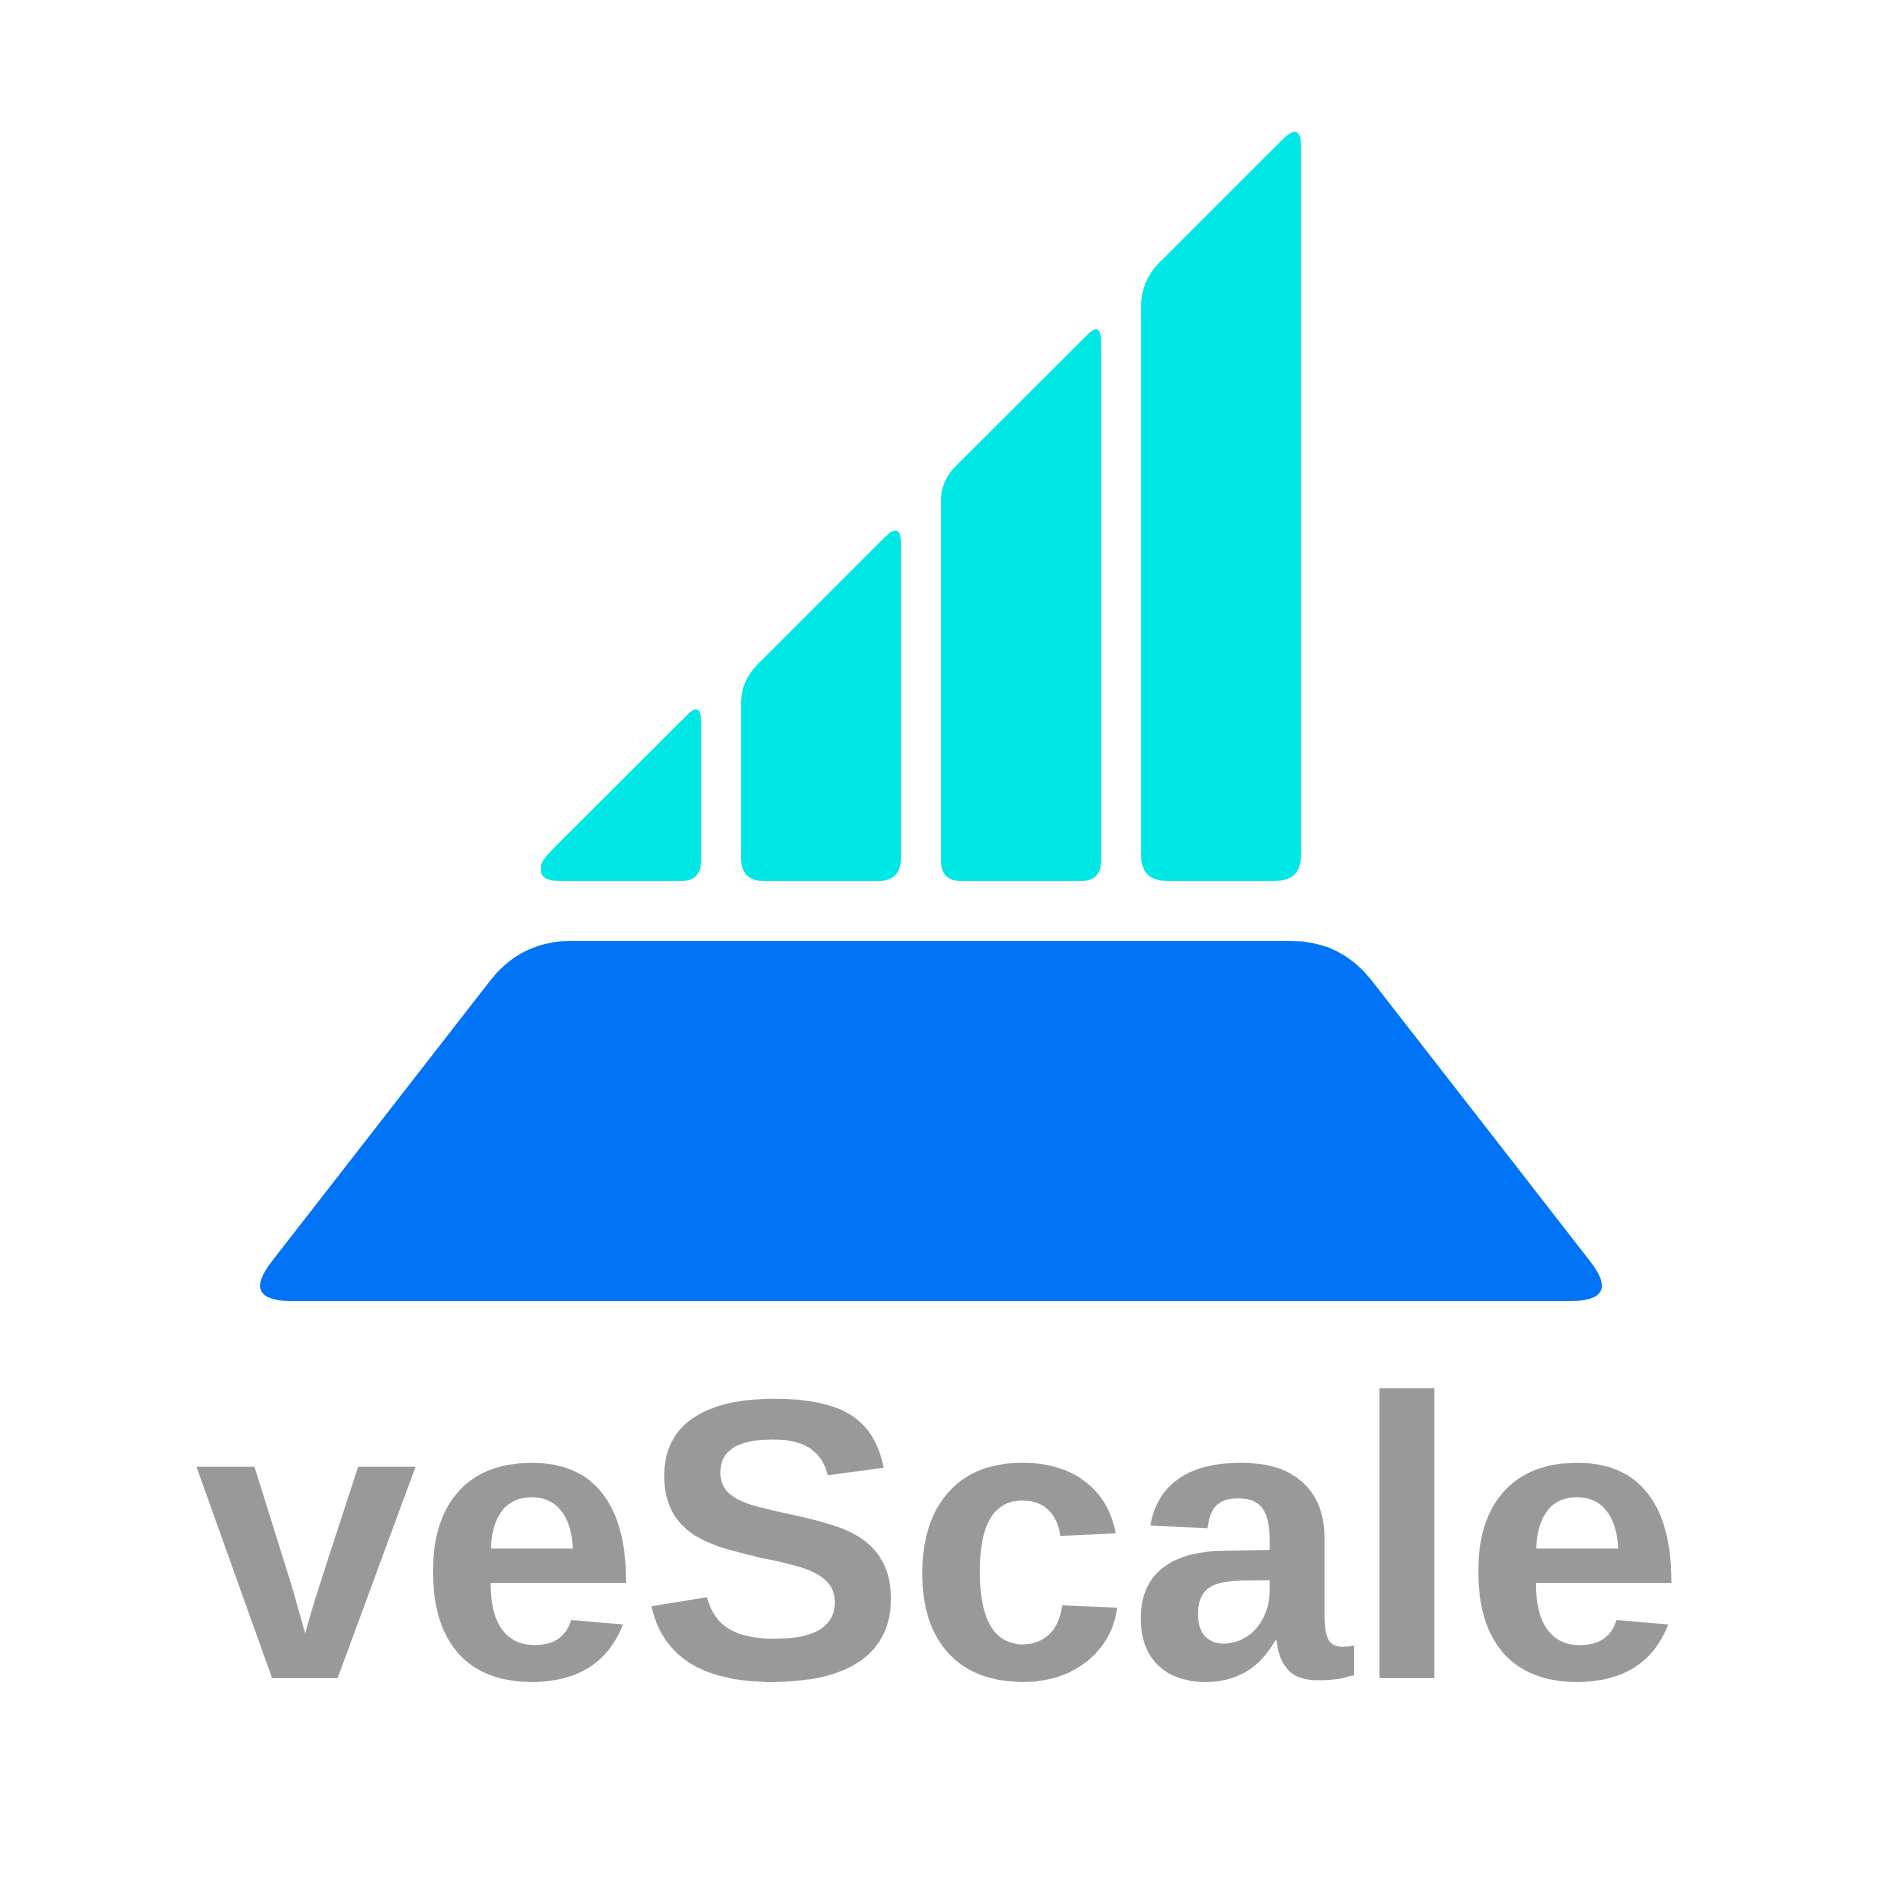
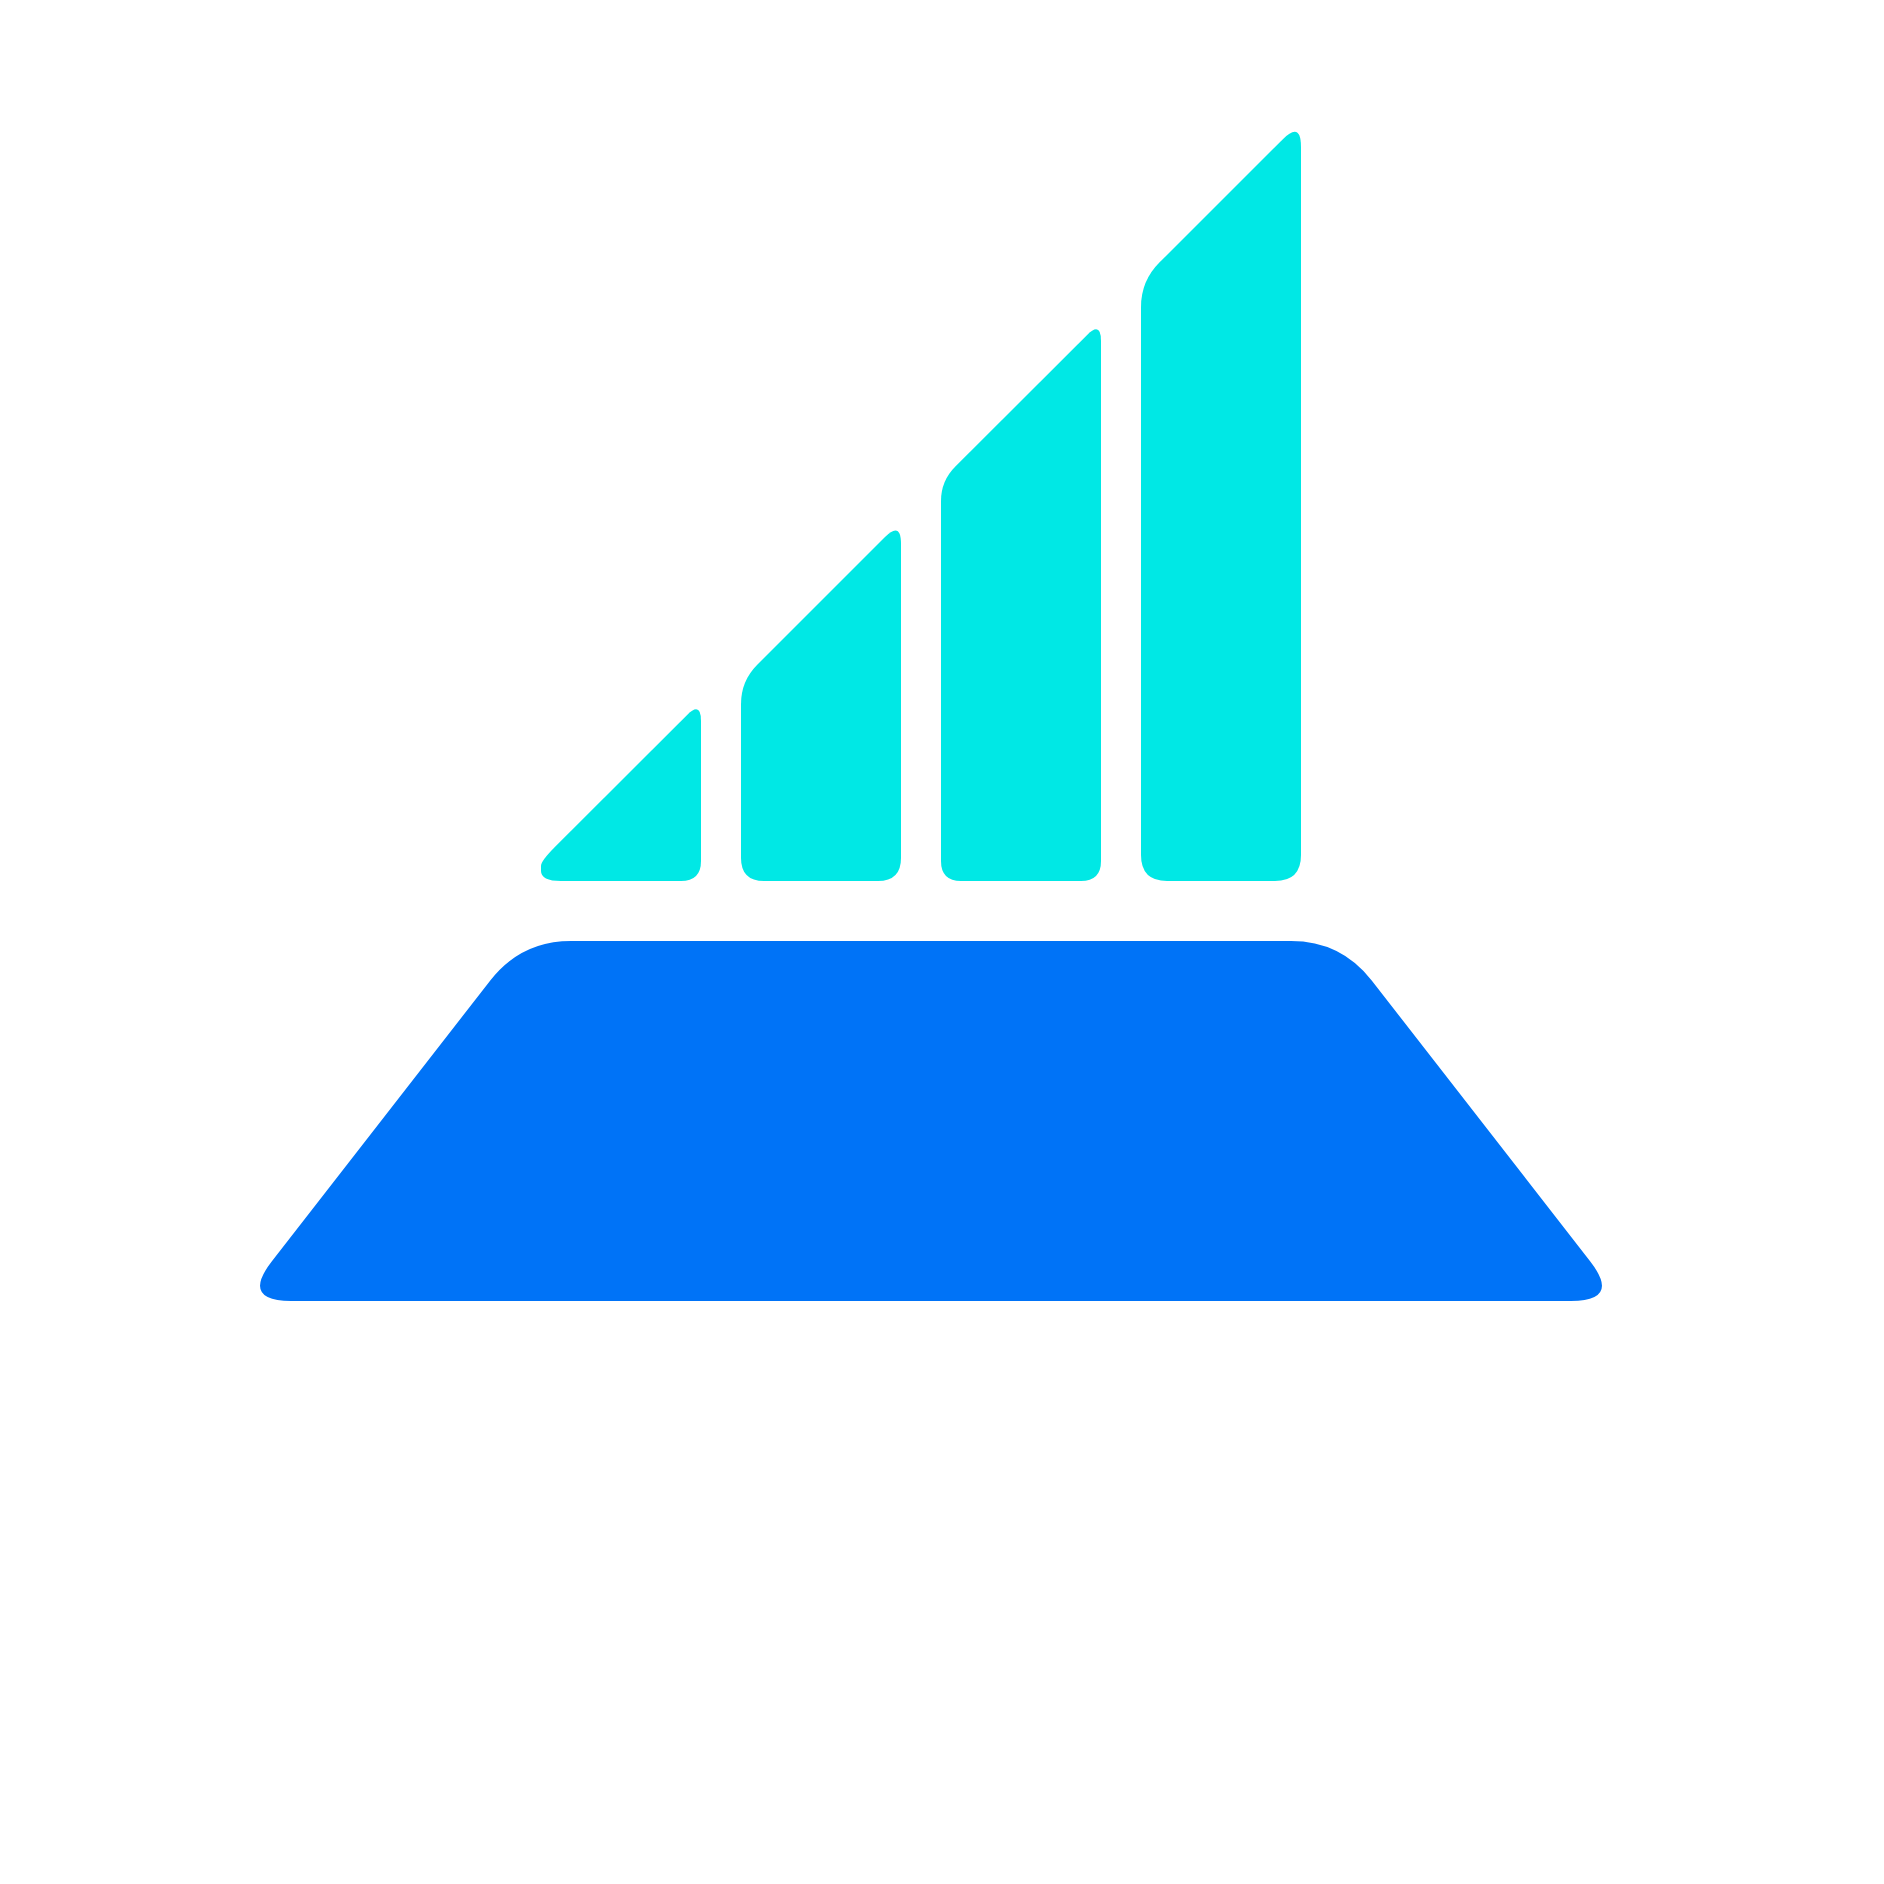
(941, 1539) -> none
